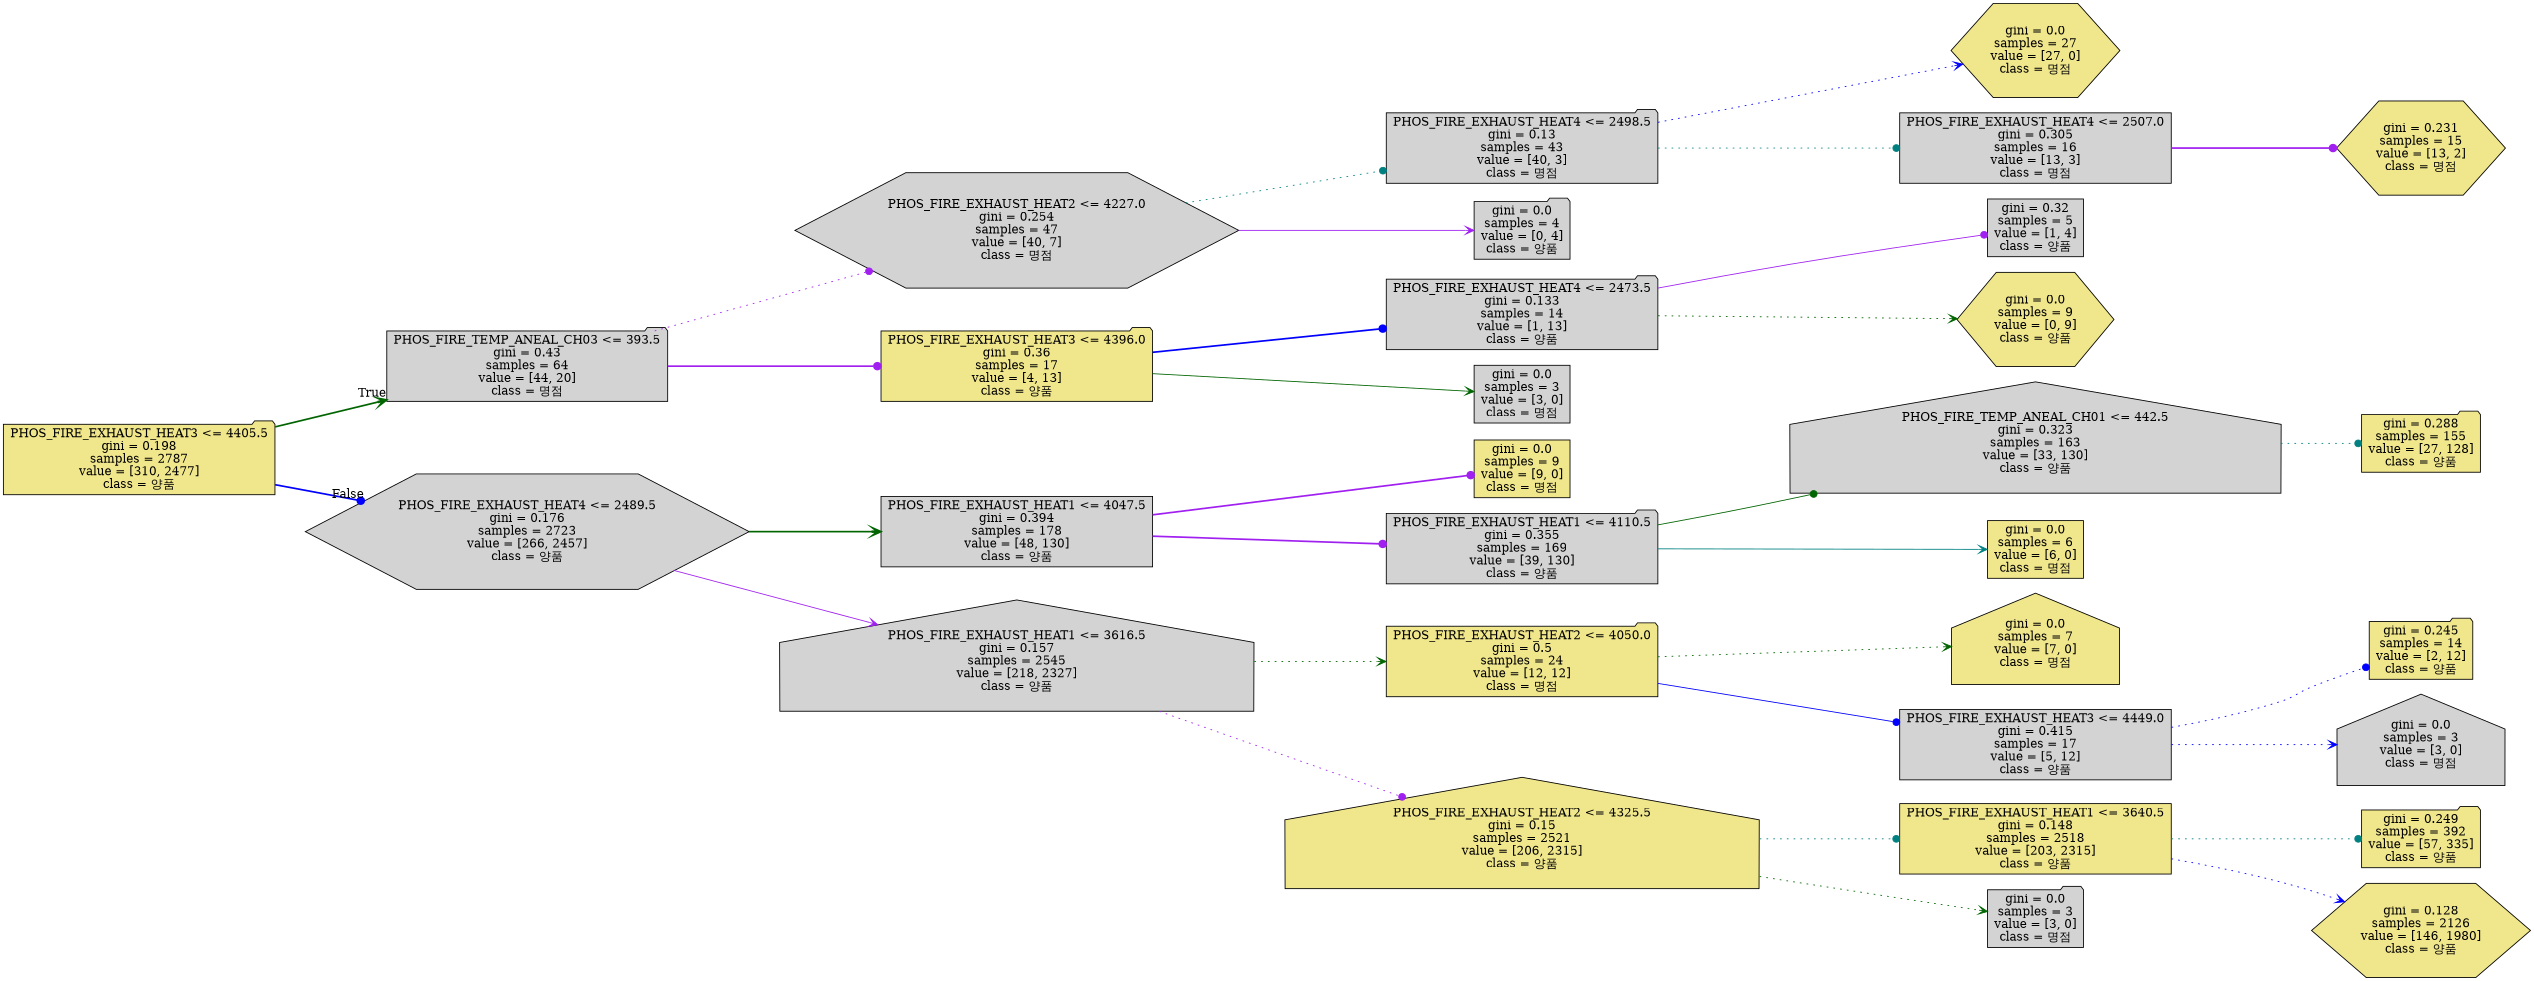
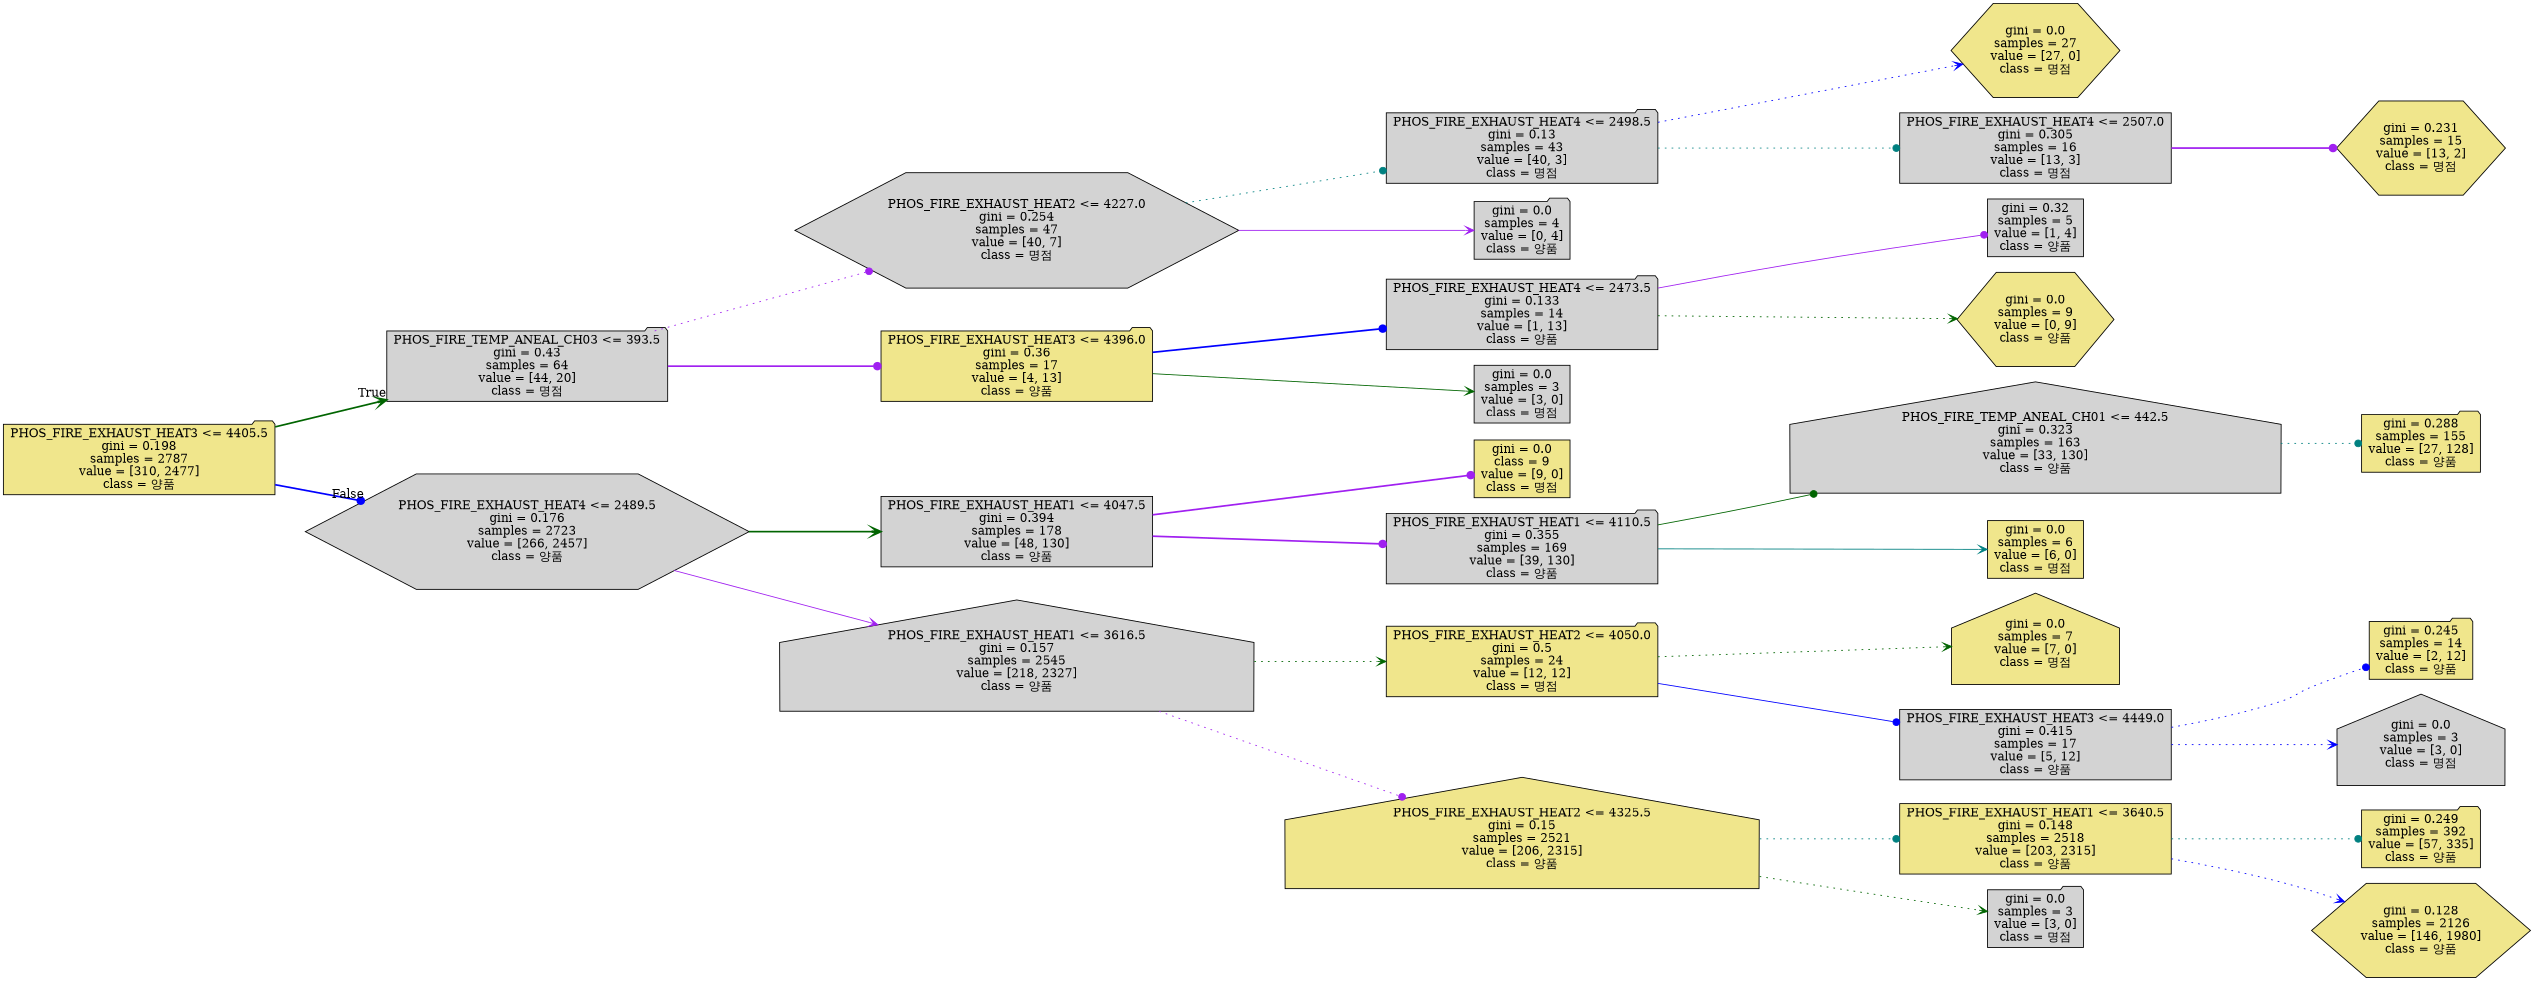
(1522, 469) -> (1522, 469)
